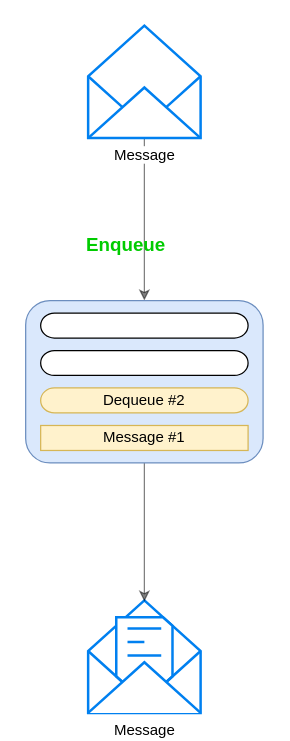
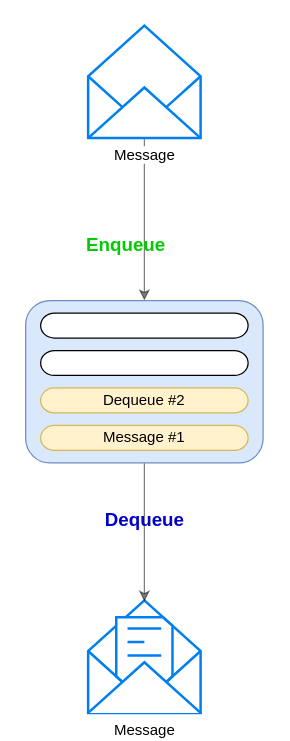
(144, 438) -> (144, 438)
none -> (144, 519)
